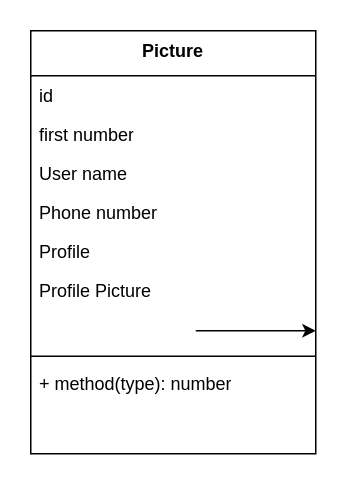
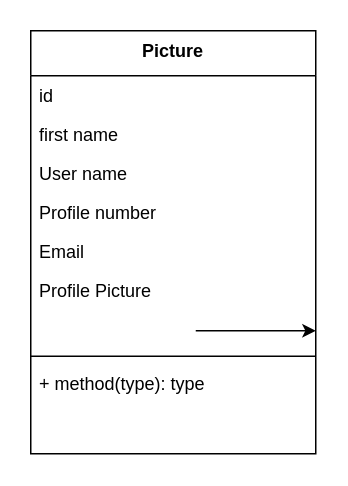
(96, 136) -> (85, 136)
(98, 214) -> (103, 214)
(70, 253) -> (60, 253)
(144, 385) -> (134, 385)
